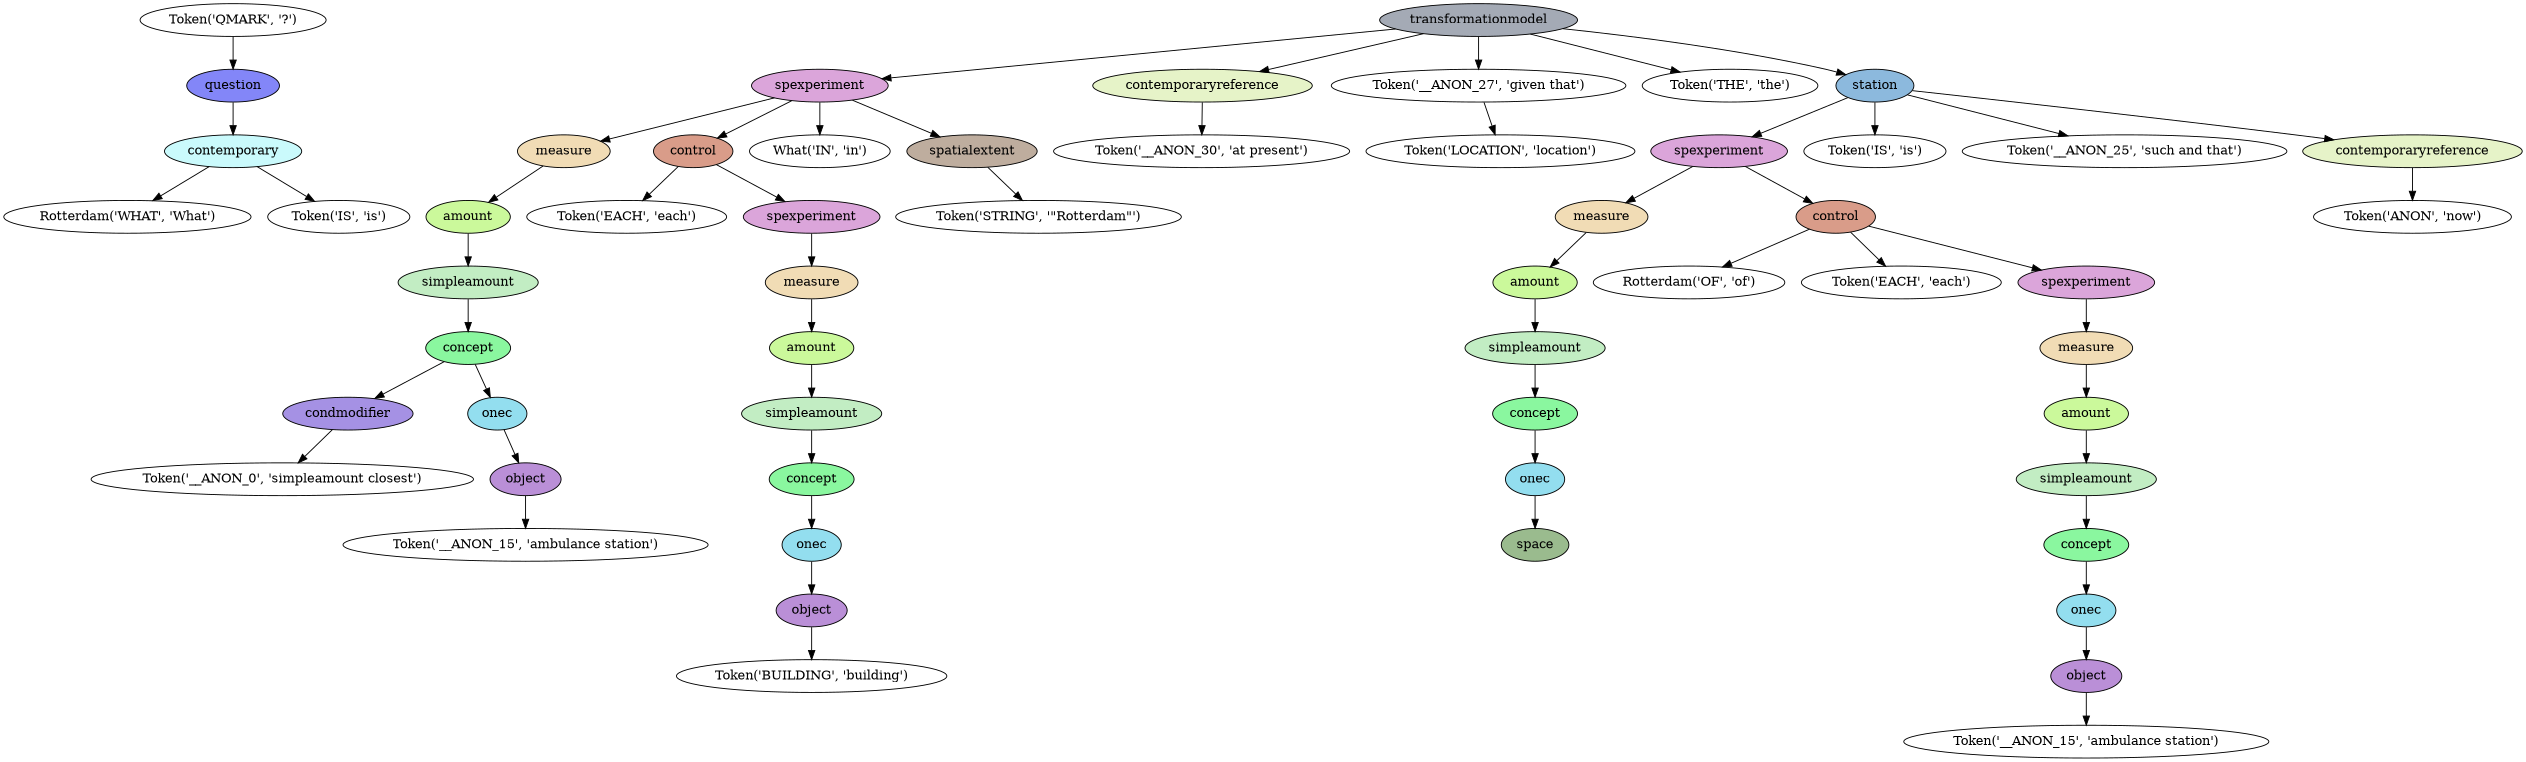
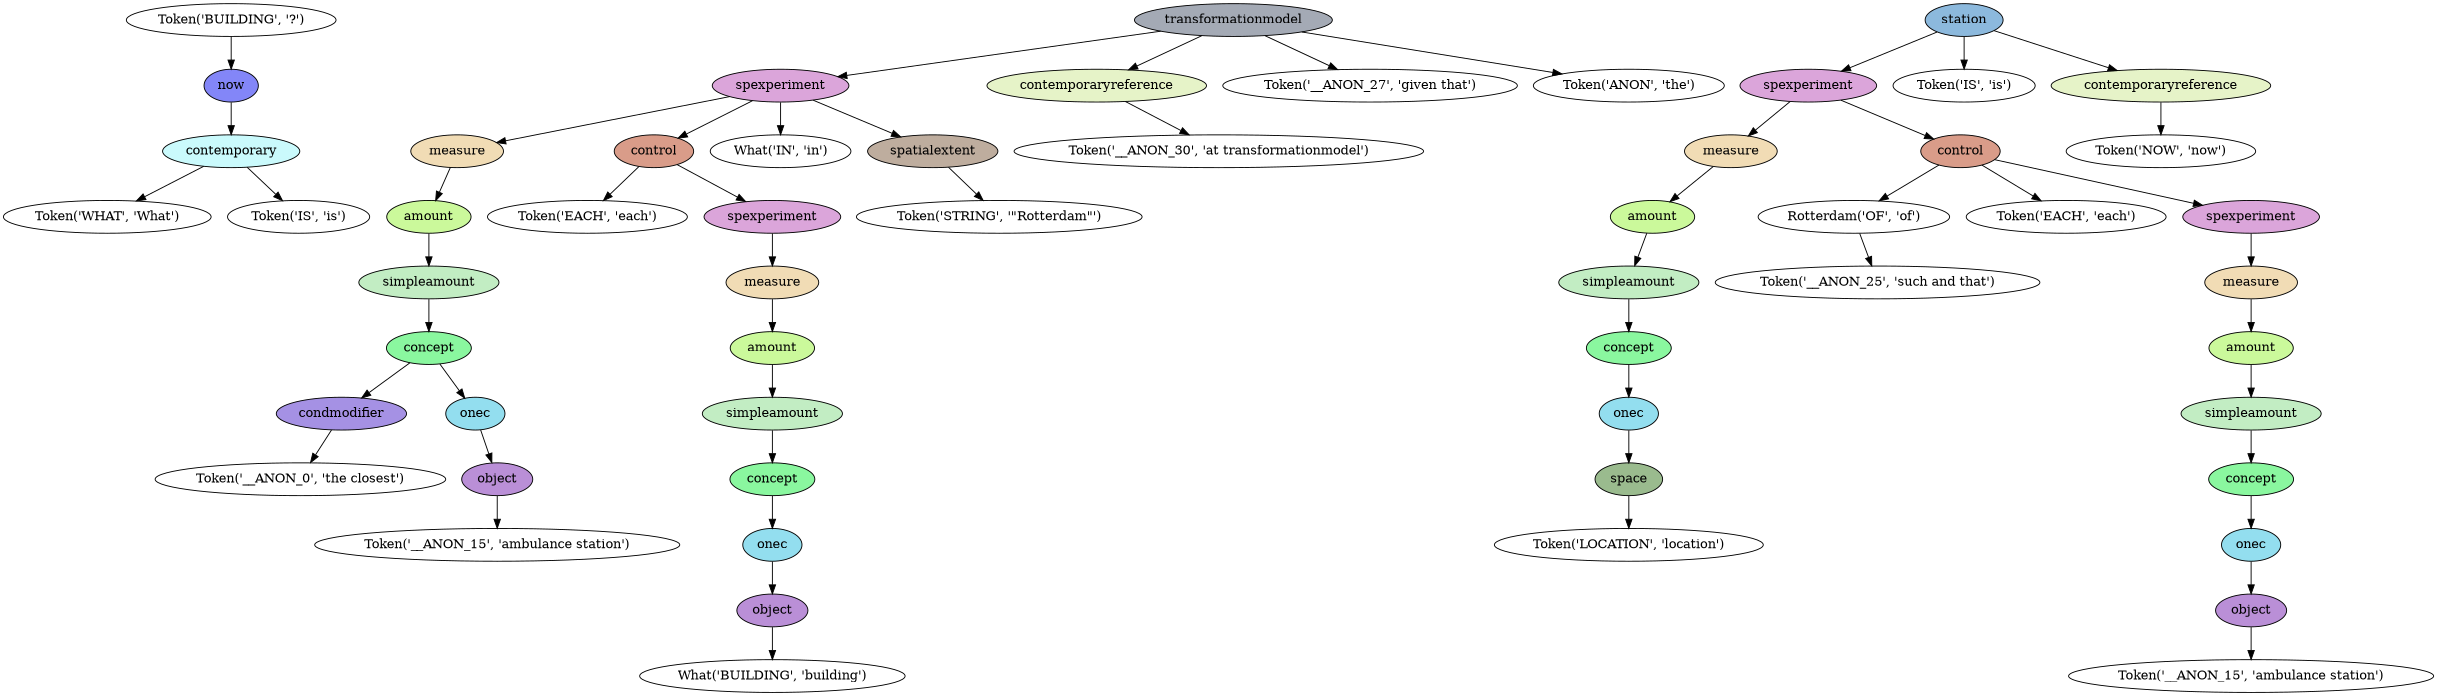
(233, 20) -> (231, 20)
(1700, 46) -> none
(233, 86) -> (231, 86)
(1730, 86) -> (1629, 86)
(1488, 114) -> (1629, 508)
(1983, 114) -> (1864, 245)
(1202, 151) -> (1219, 151)
(127, 217) -> (107, 217)
(2412, 217) -> (2161, 151)
(282, 479) -> (300, 479)
(812, 676) -> (772, 676)
